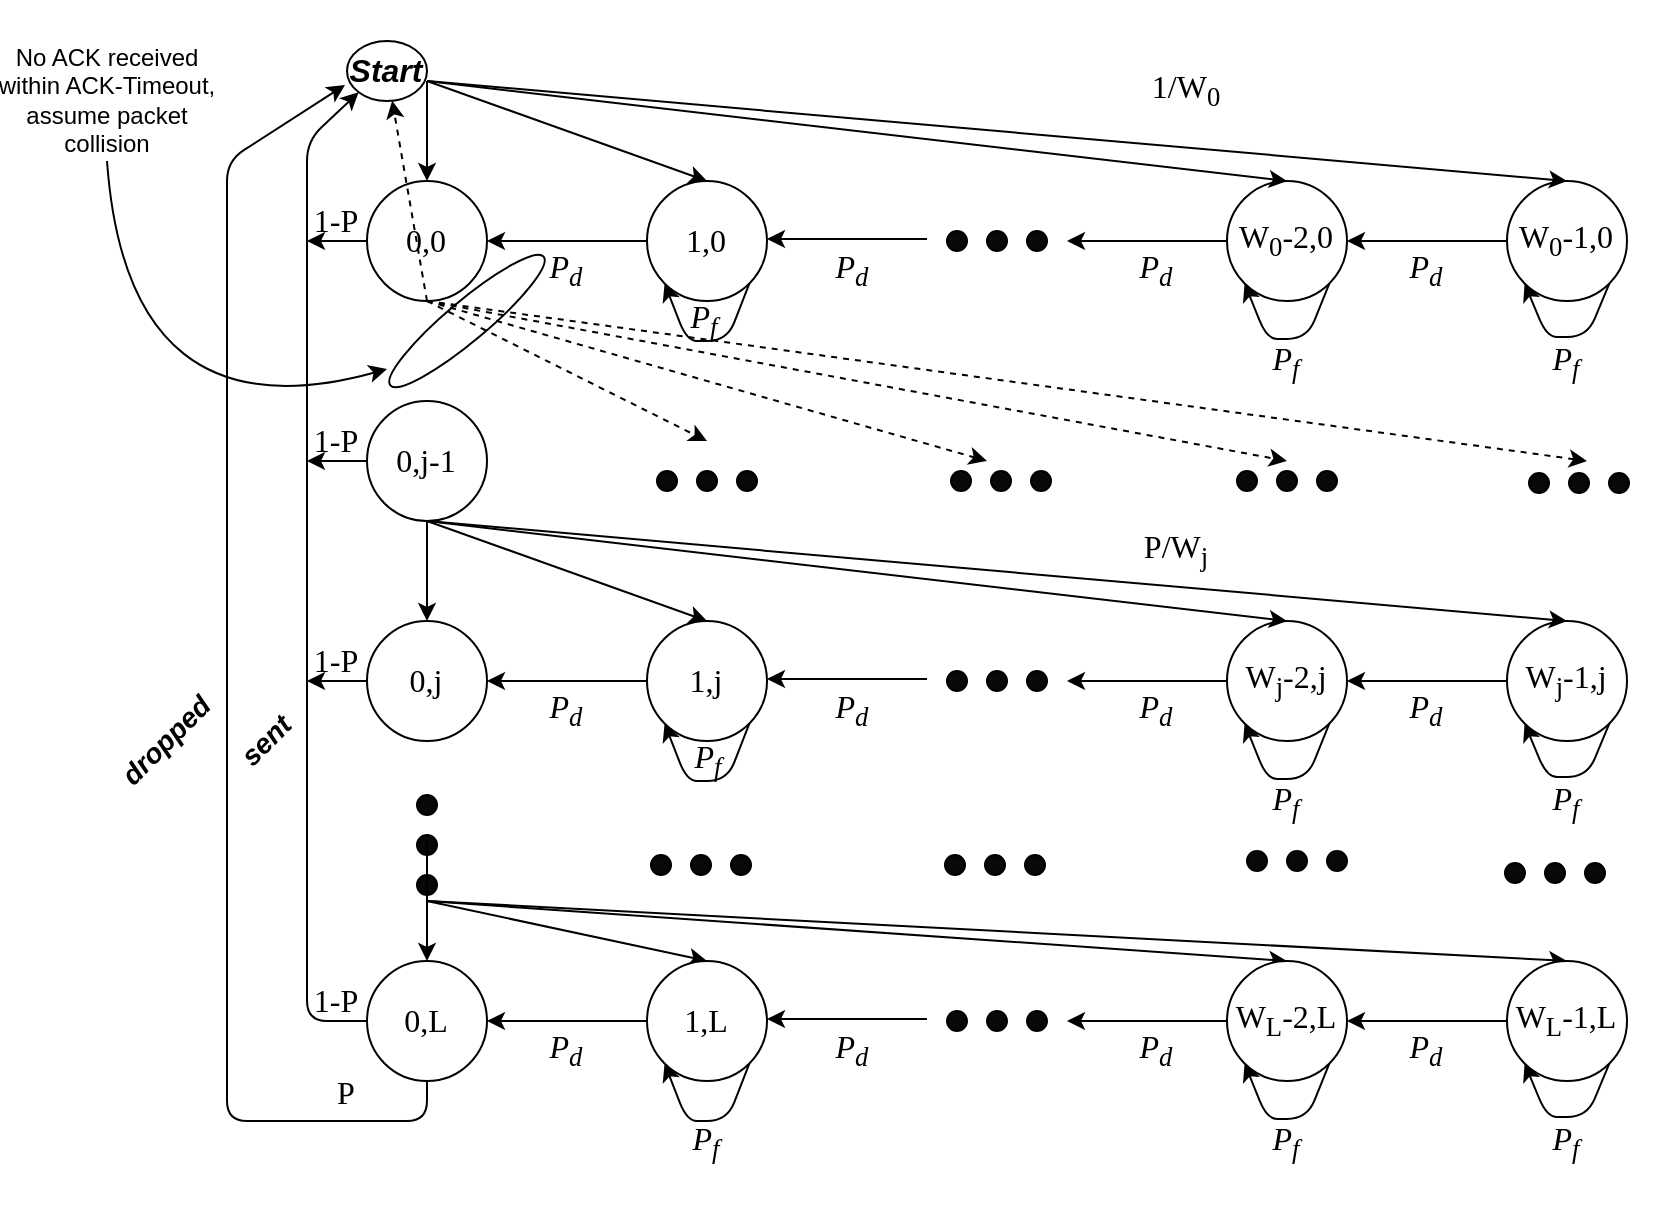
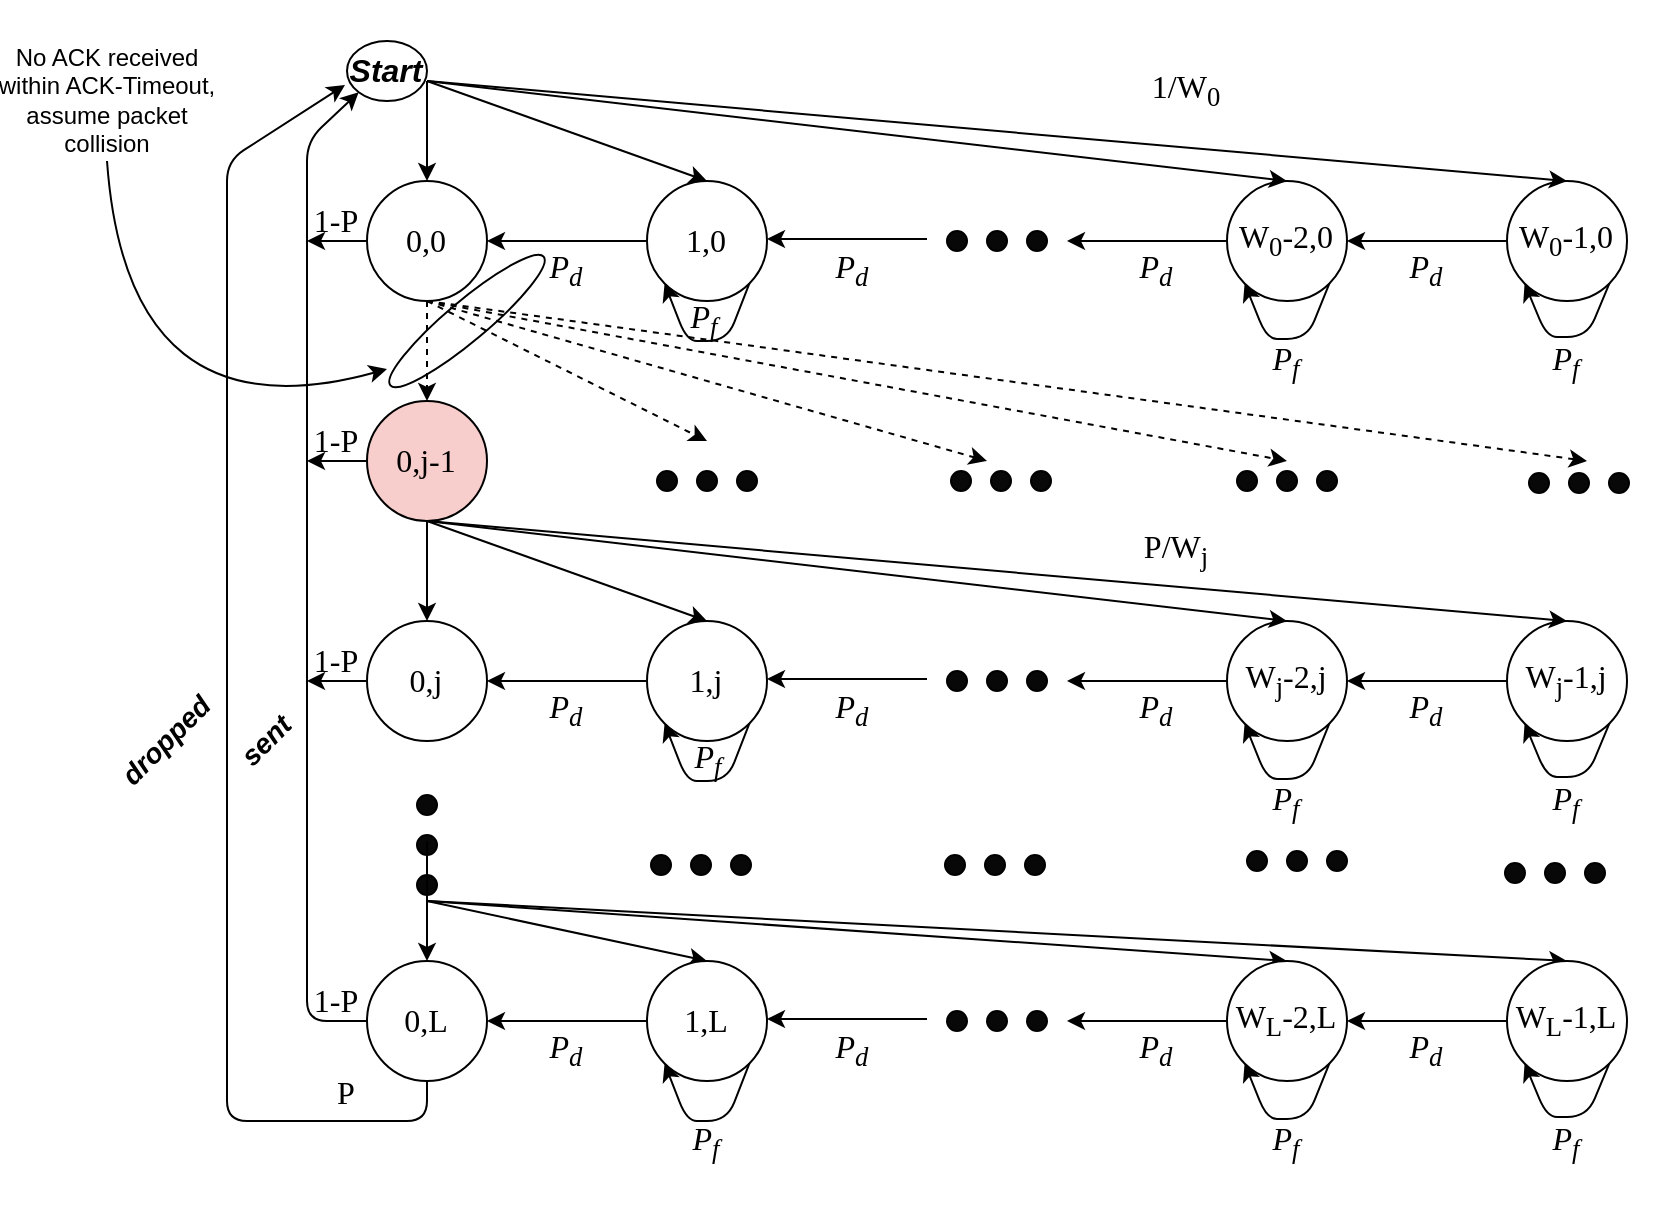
(411, 206) -> (427, 347)
(427, 461) -> (427, 461)
